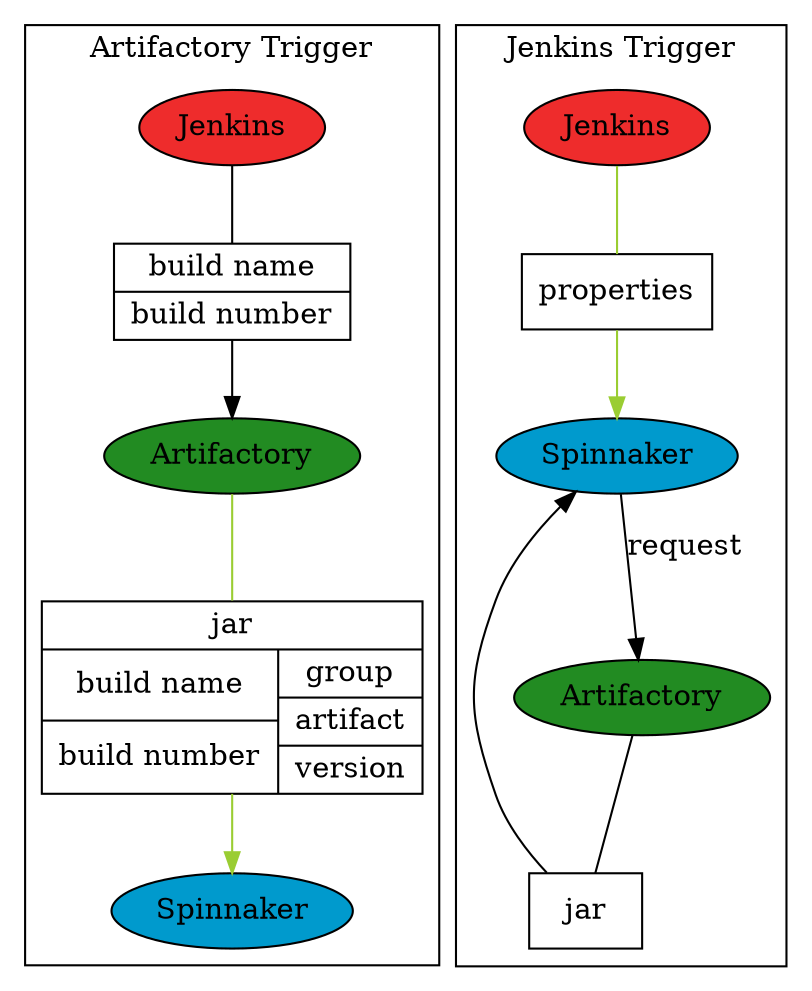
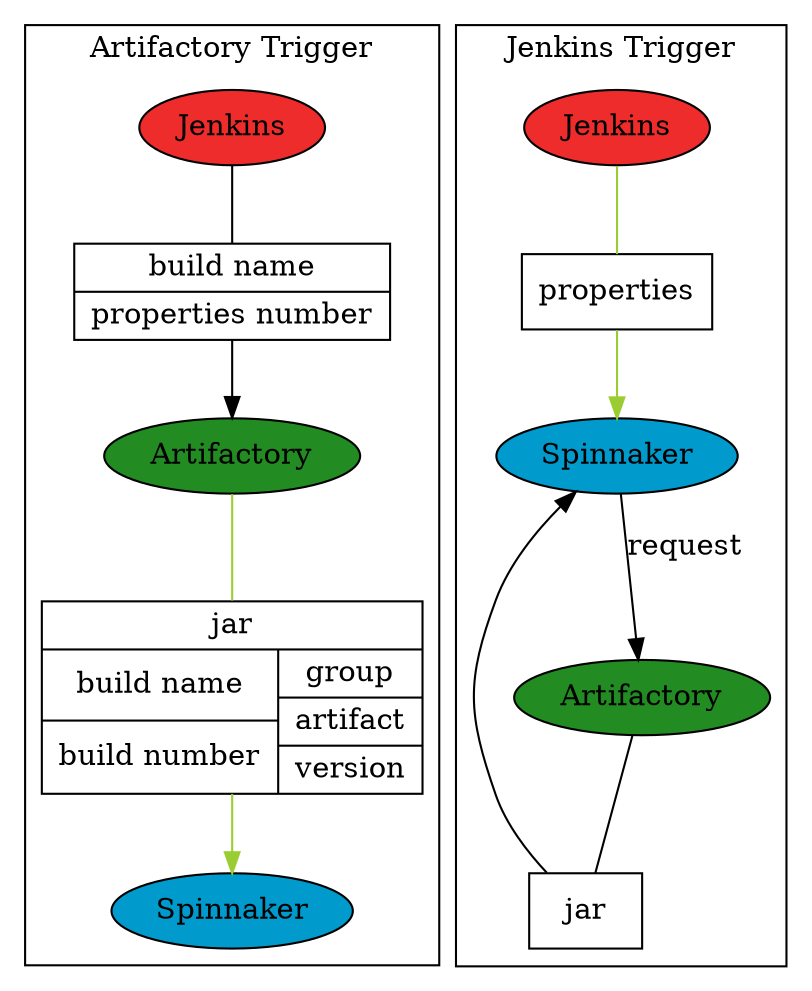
(232, 315) -> (232, 315)
